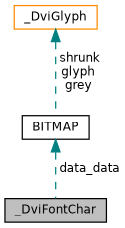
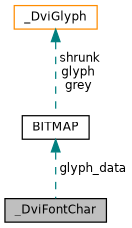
(88, 169) -> (92, 169)
